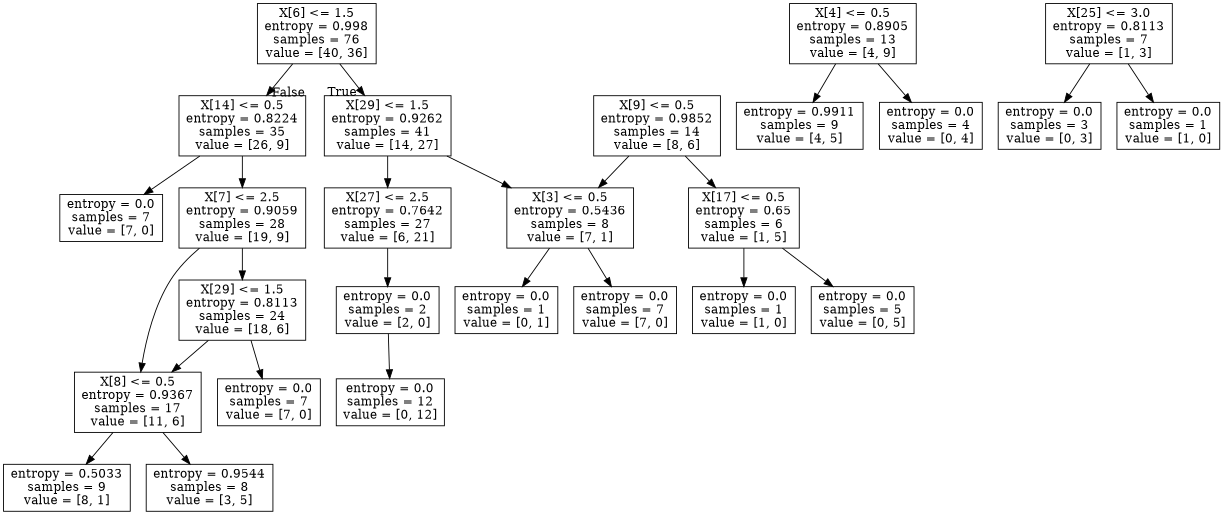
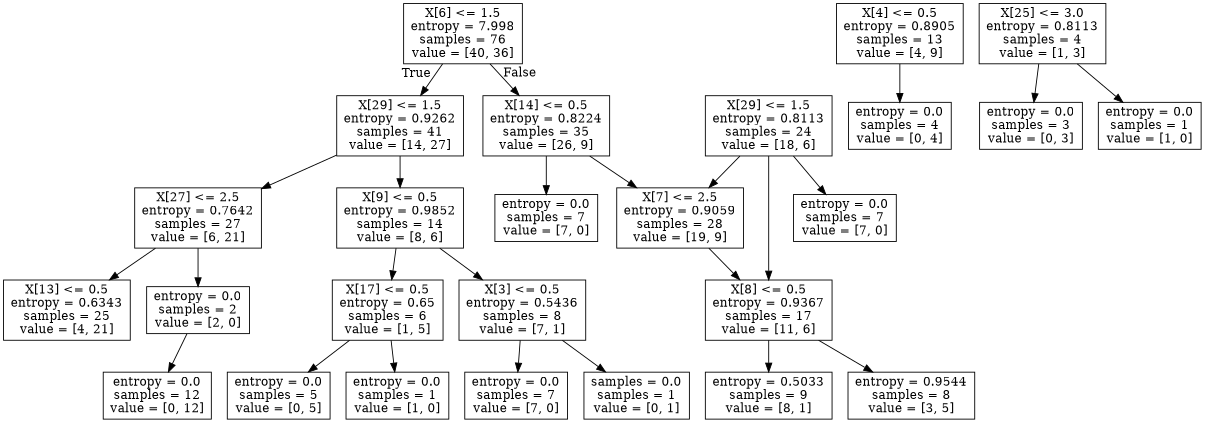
(317, 34) -> (463, 34)
(1109, 34) -> (1043, 34)
(800, 126) -> none
(475, 170) -> (400, 167)
(242, 259) -> (728, 169)
none -> (67, 310)
(506, 310) -> (637, 396)
